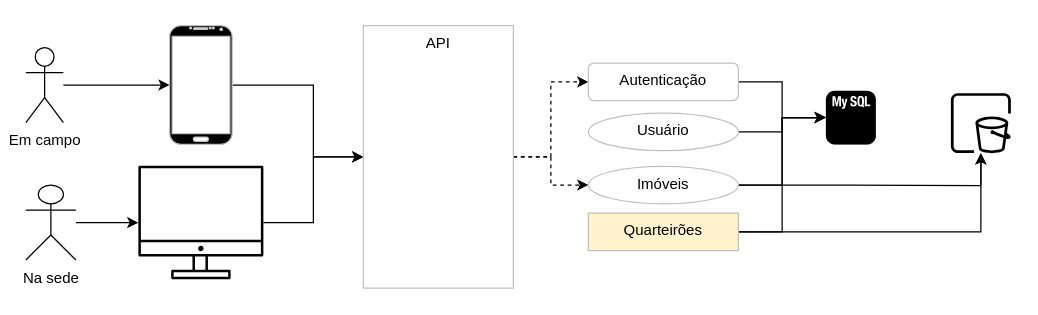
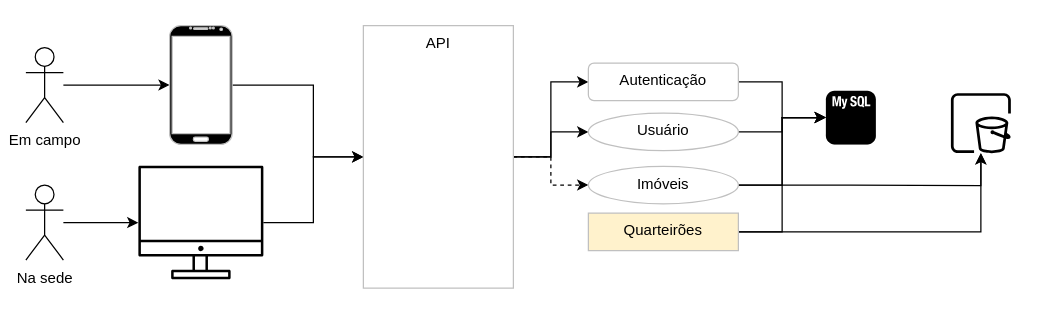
(551, 91) -> (551, 91)
none -> (566, 132)
(51, 223) -> (44, 223)
